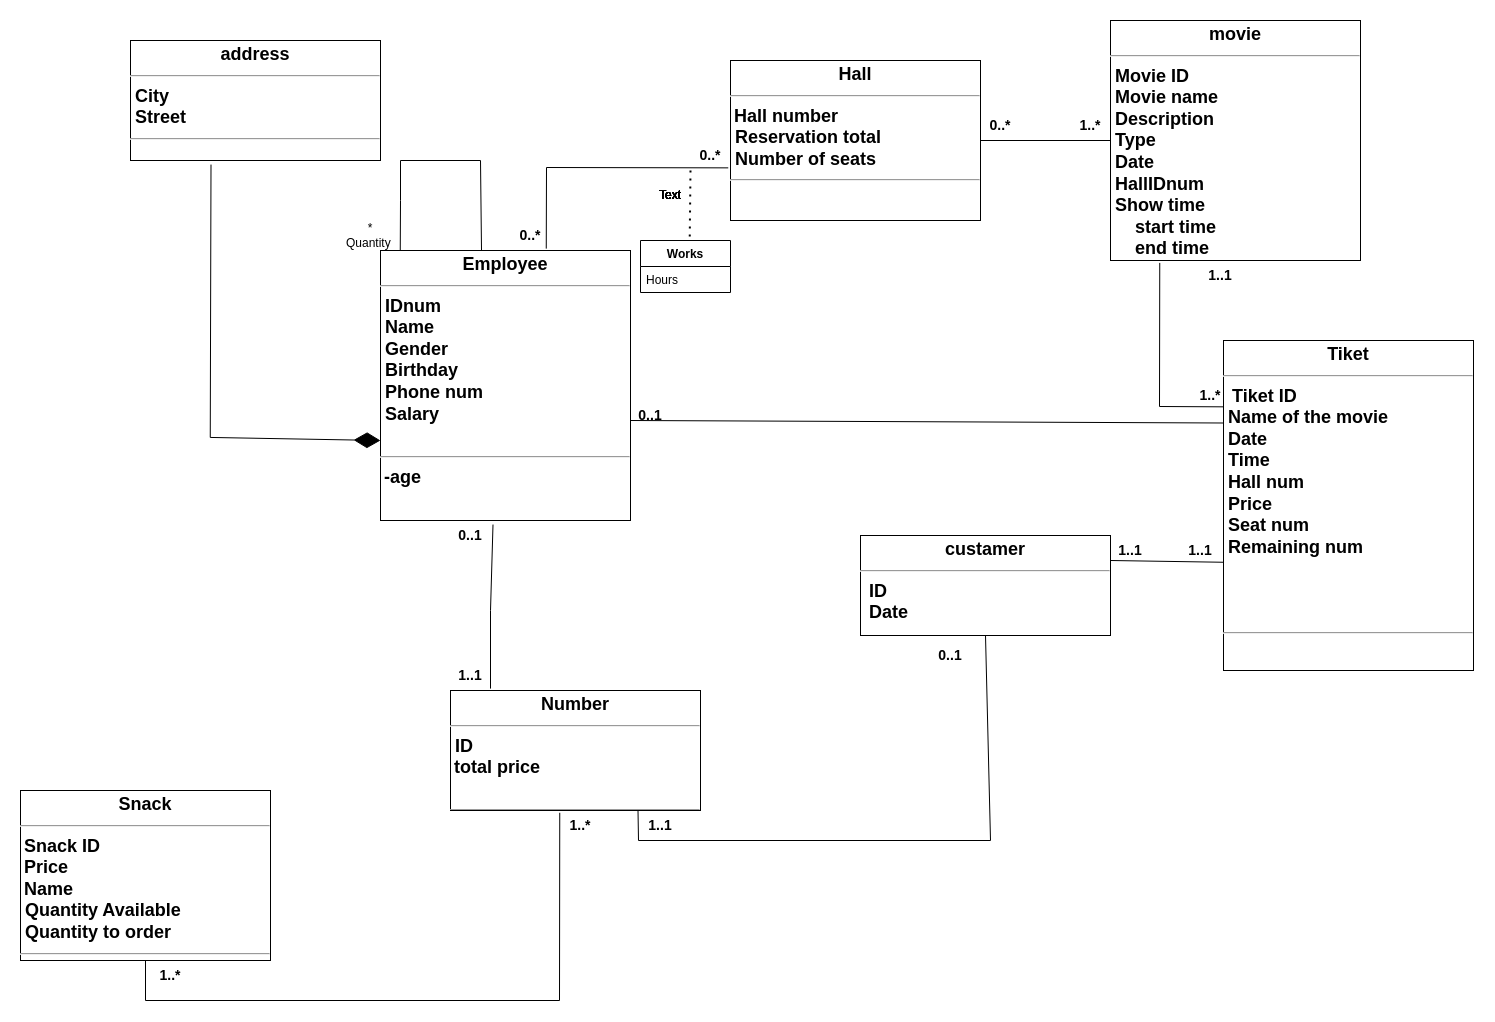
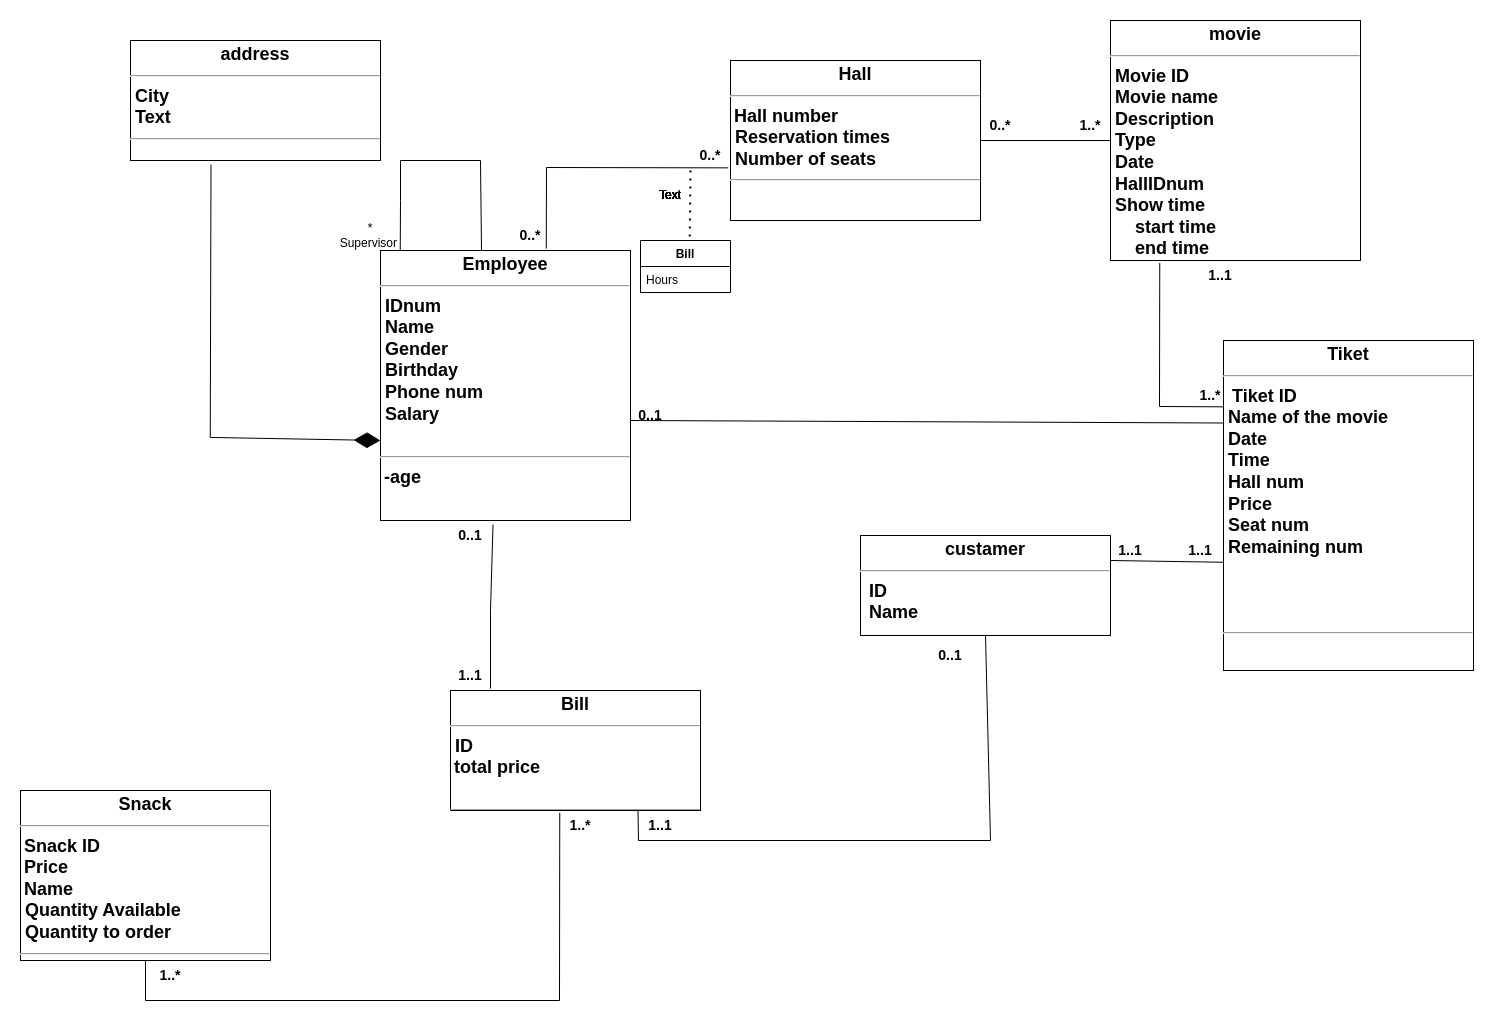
(166, 73) -> (166, 73)
(809, 104) -> (809, 104)
(371, 236) -> (371, 236)
(686, 255) -> (686, 255)
(901, 568) -> (901, 568)
(499, 723) -> (499, 723)
